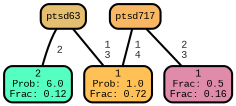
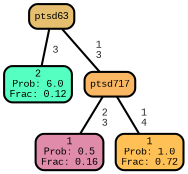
(88, 48) -> (81, 50)
(57, 50) -> (53, 50)
(198, 84) -> (69, 152)
